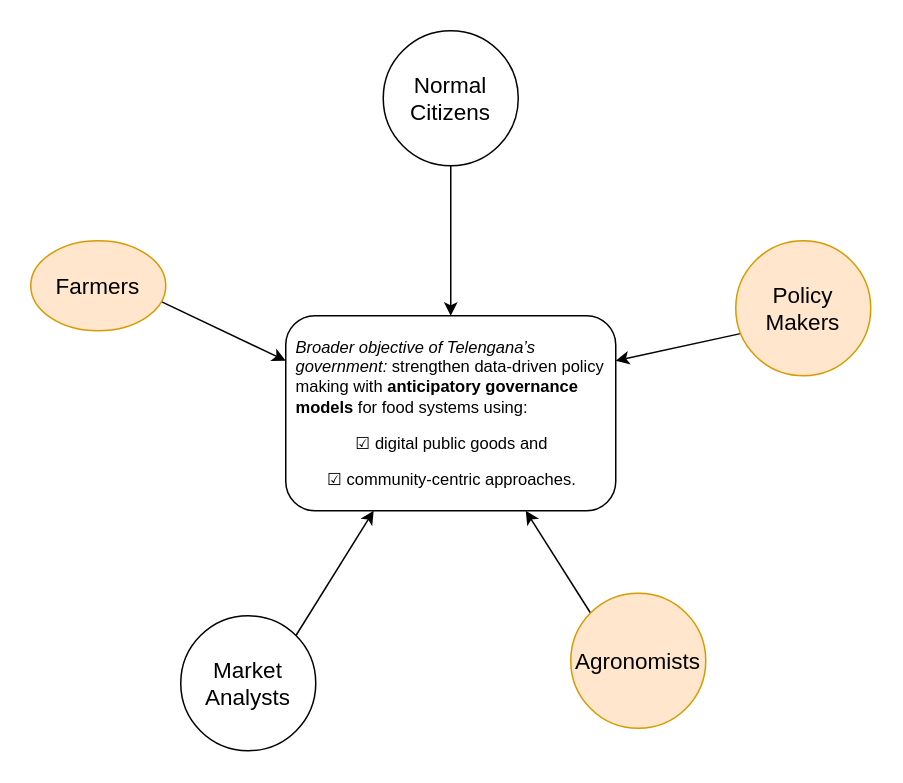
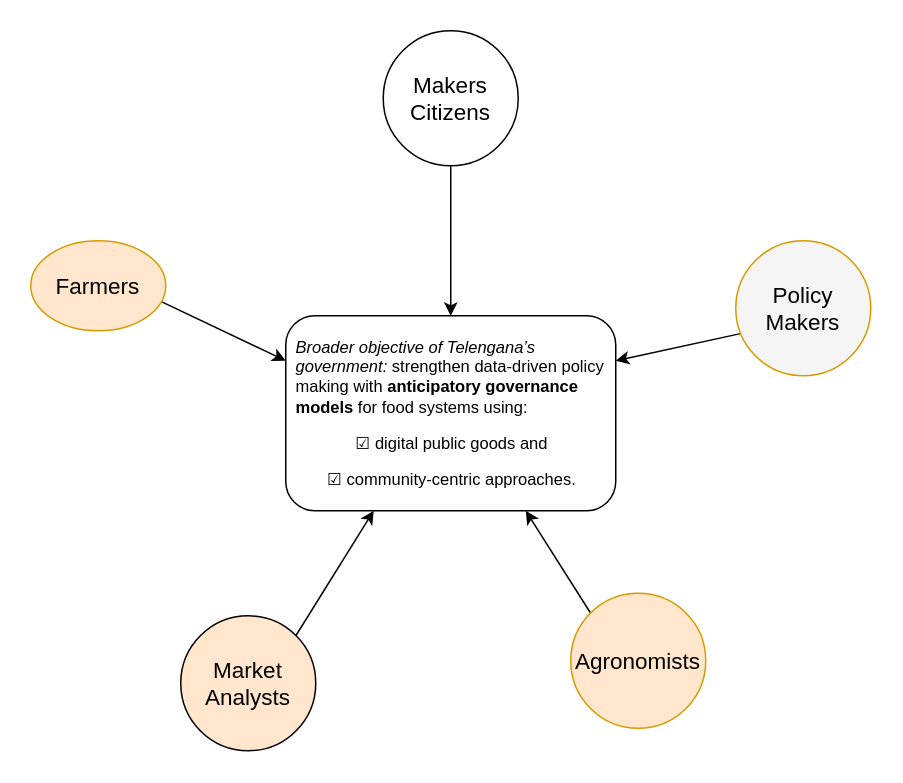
(451, 98) -> (451, 98)
(803, 308) -> (803, 308)
(248, 683) -> (248, 683)
